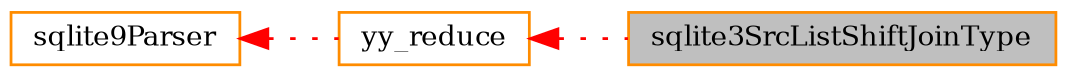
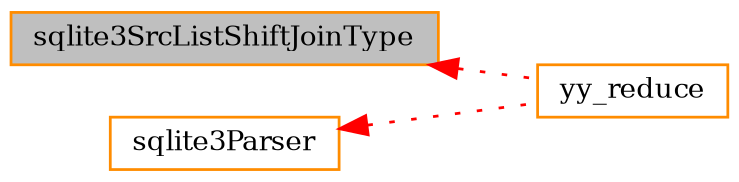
(125, 39) -> (225, 143)
(593, 39) -> (498, 74)
